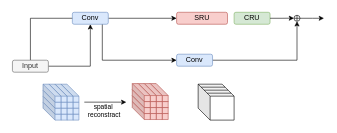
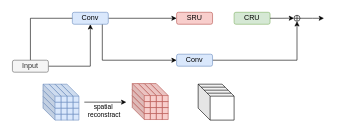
(202, 18) -> (195, 18)
